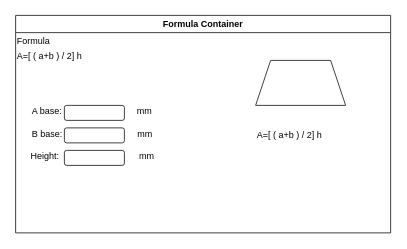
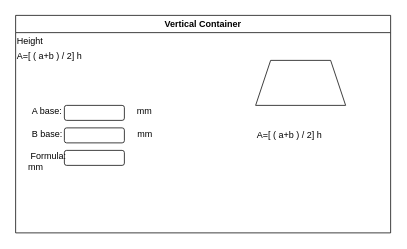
(203, 24) -> (203, 24)
(33, 42) -> (31, 42)
(95, 162) -> (95, 162)
